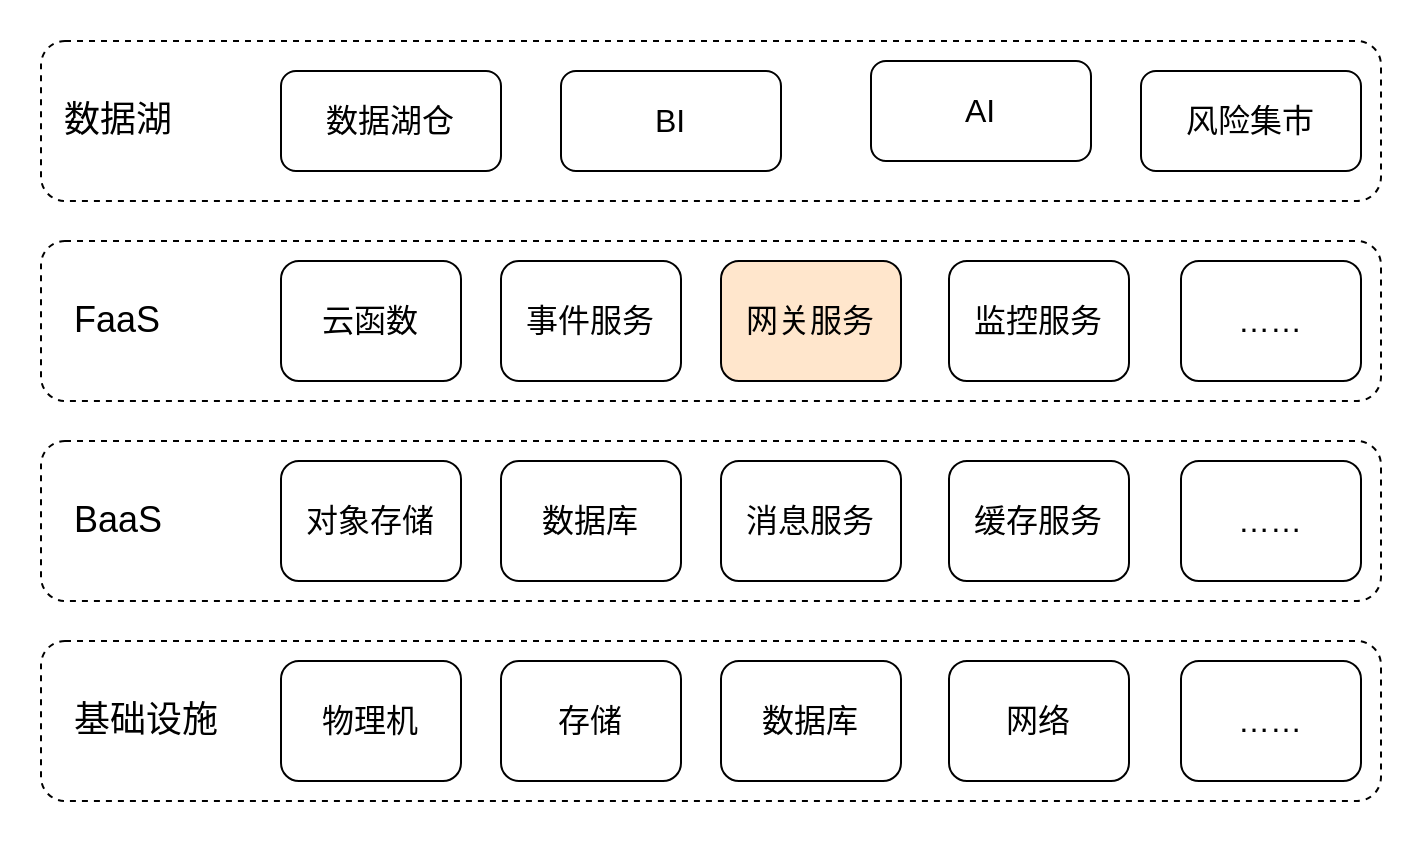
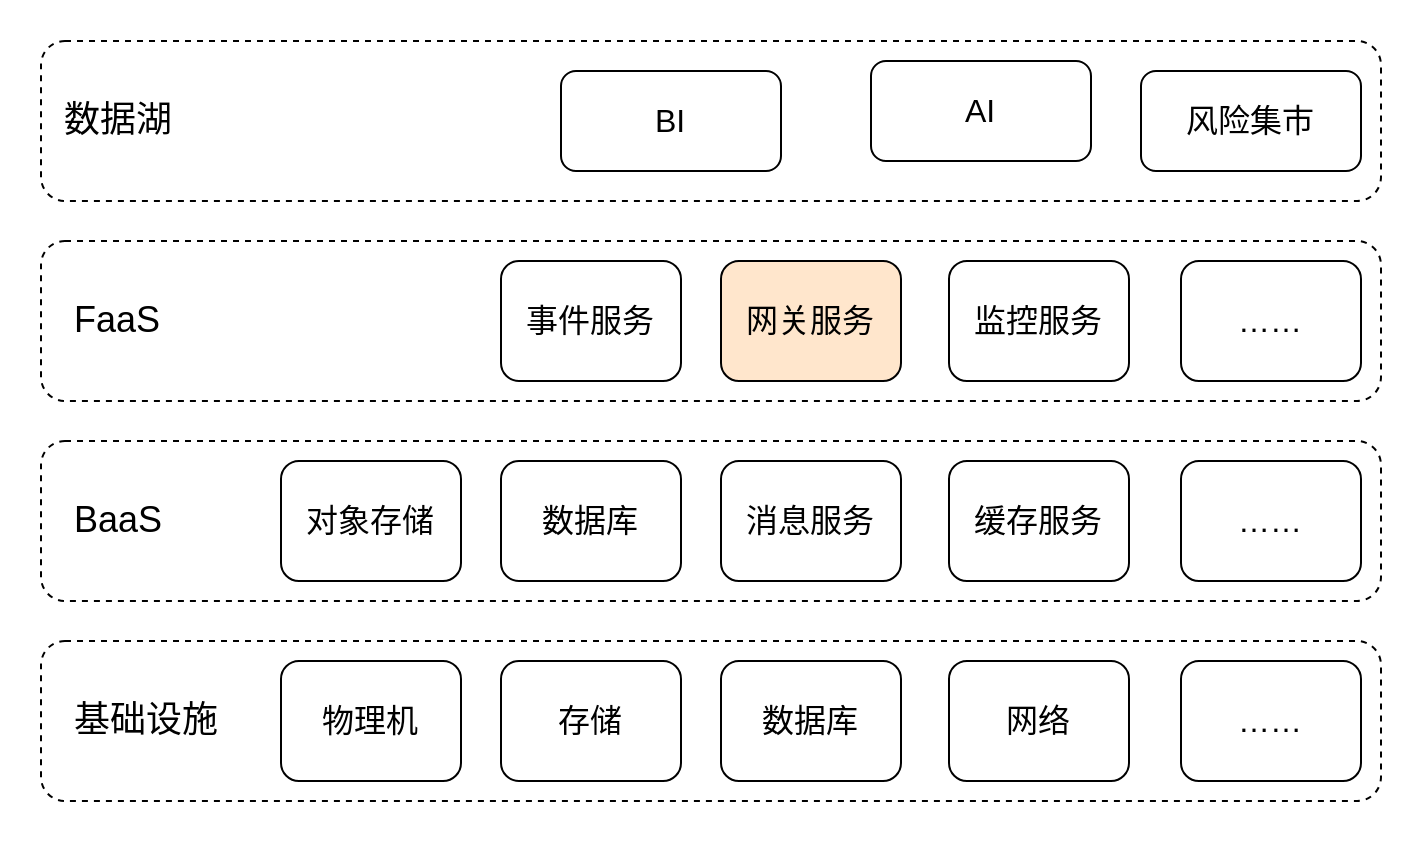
(391, 121) -> none
(371, 321) -> none
